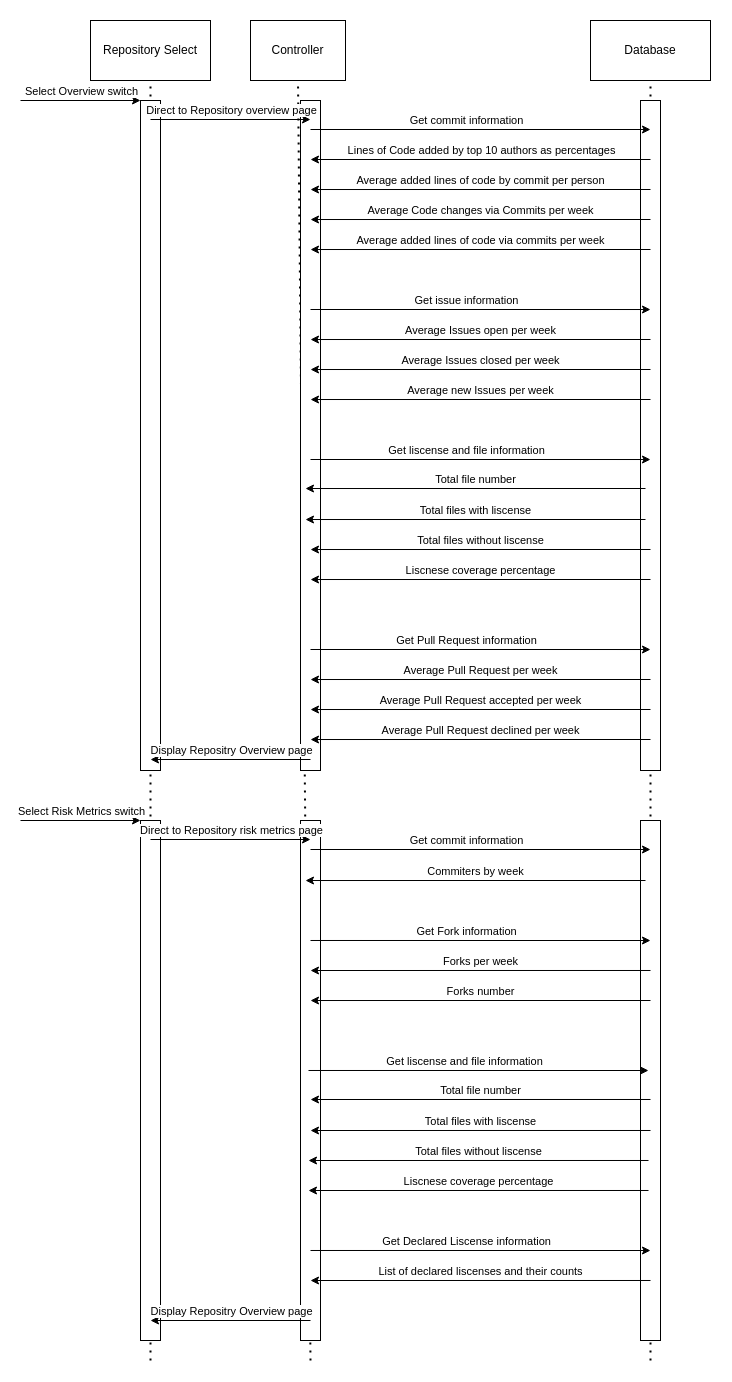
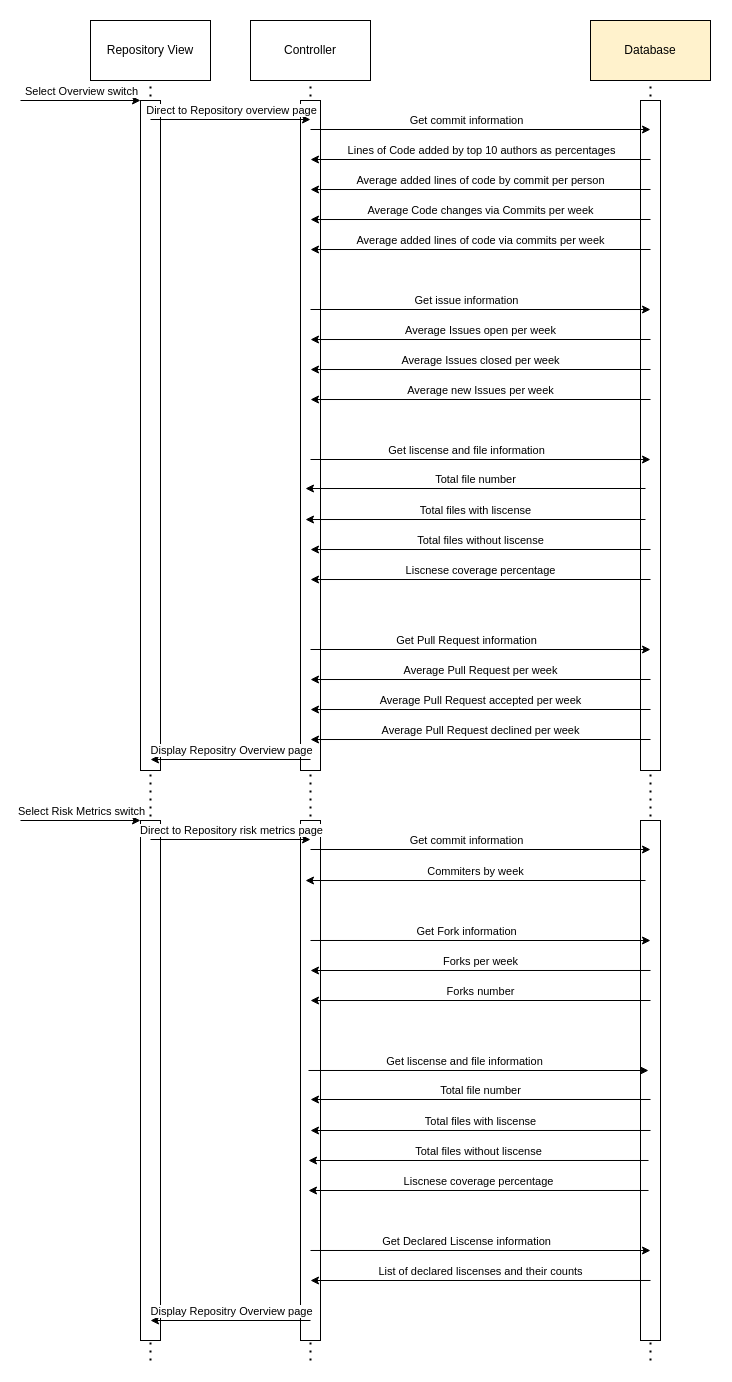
(151, 51) -> (151, 51)
(298, 51) -> (311, 51)
(651, 51) -> (651, 51)
